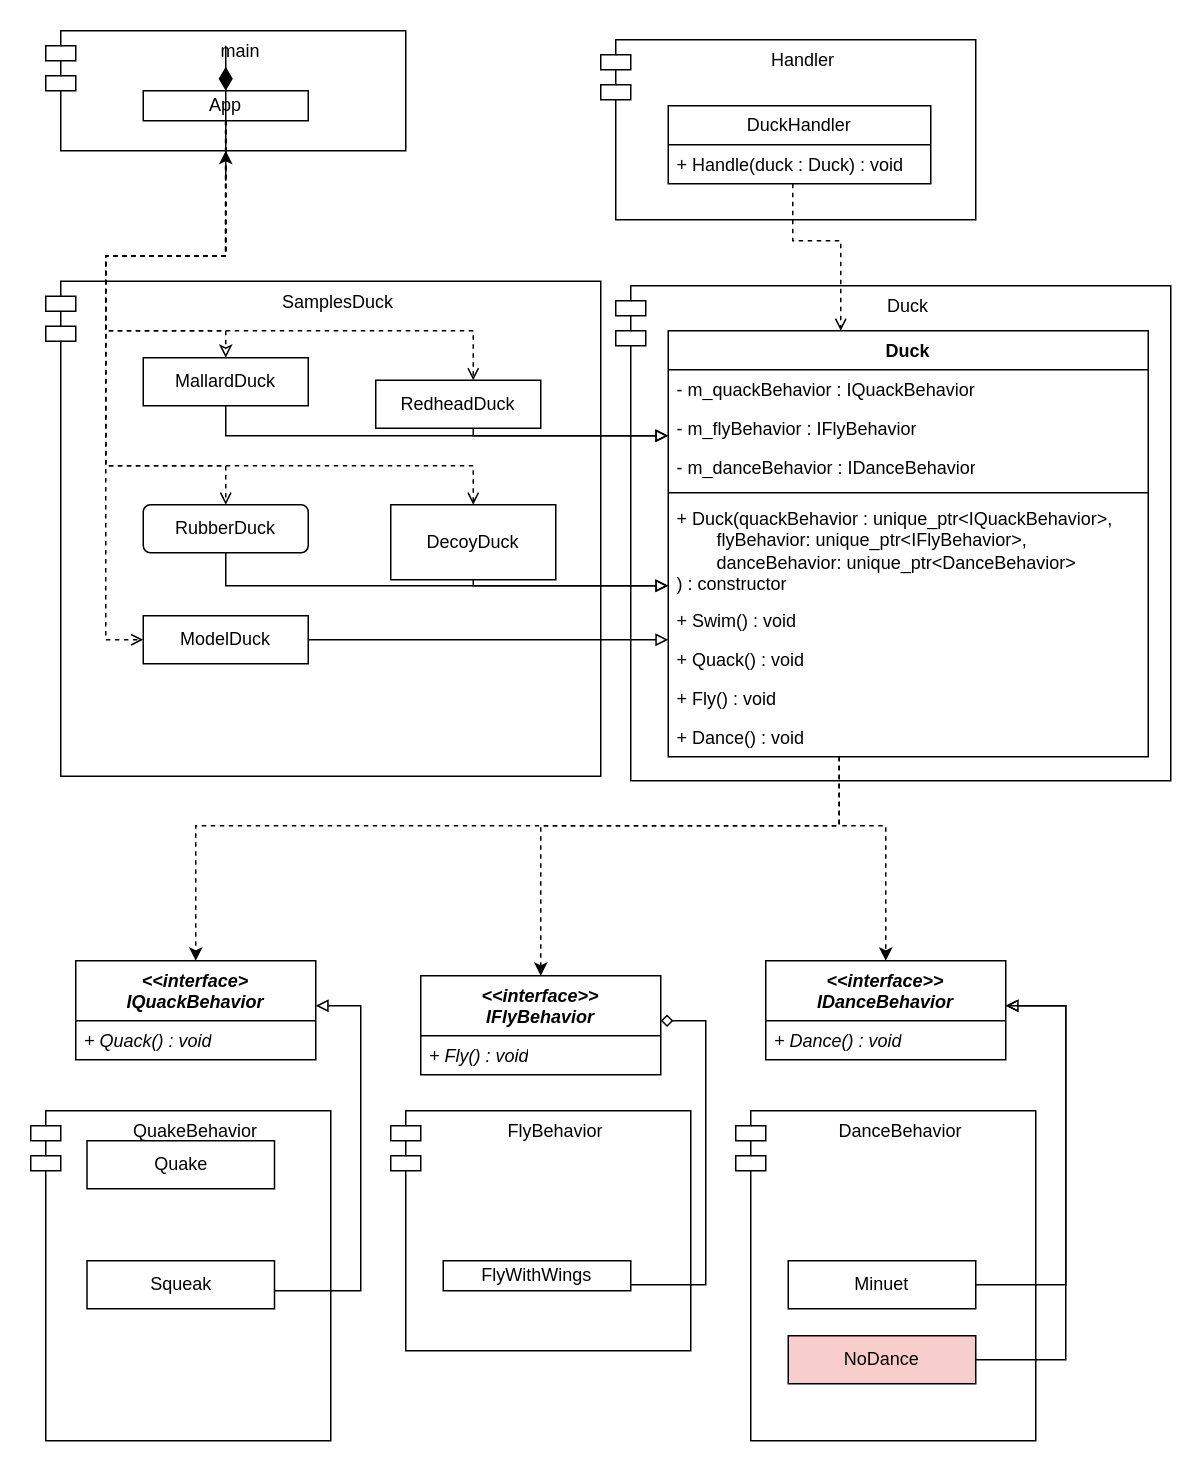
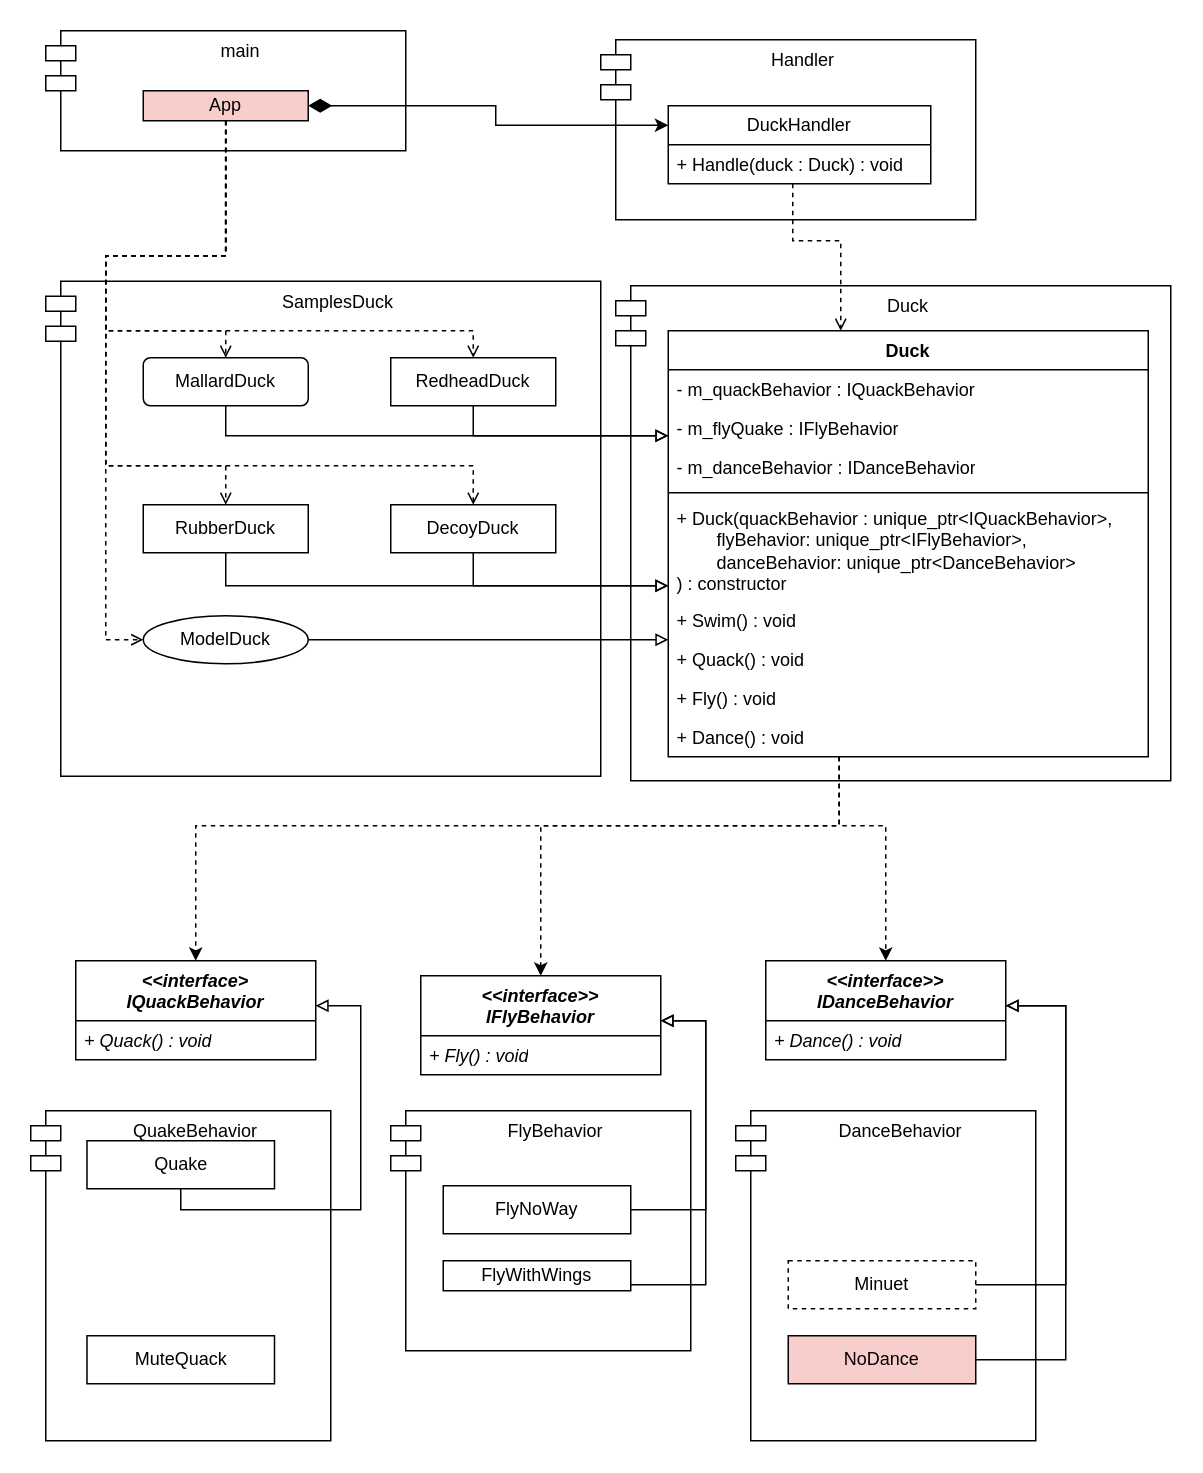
(226, 71) -> (496, 114)
(226, 106) -> (226, 106)
(226, 346) -> (226, 349)
(226, 382) -> (226, 382)
(458, 404) -> (473, 382)
(810, 430) -> (797, 430)
(226, 529) -> (226, 529)
(473, 542) -> (473, 529)
(226, 640) -> (226, 640)
(1013, 1006) -> (977, 1285)
none -> (258, 1210)
none -> (537, 1210)
none -> (666, 1210)
(706, 1211) -> (706, 1211)
(181, 1285) -> none
(882, 1285) -> (882, 1285)
(358, 1291) -> none
none -> (181, 1360)
